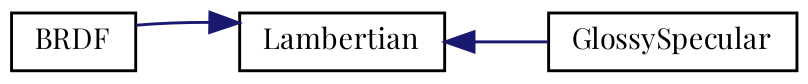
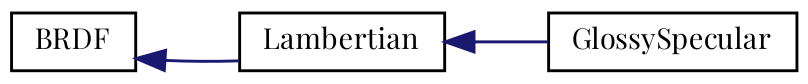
(173, 23) -> (202, 61)
